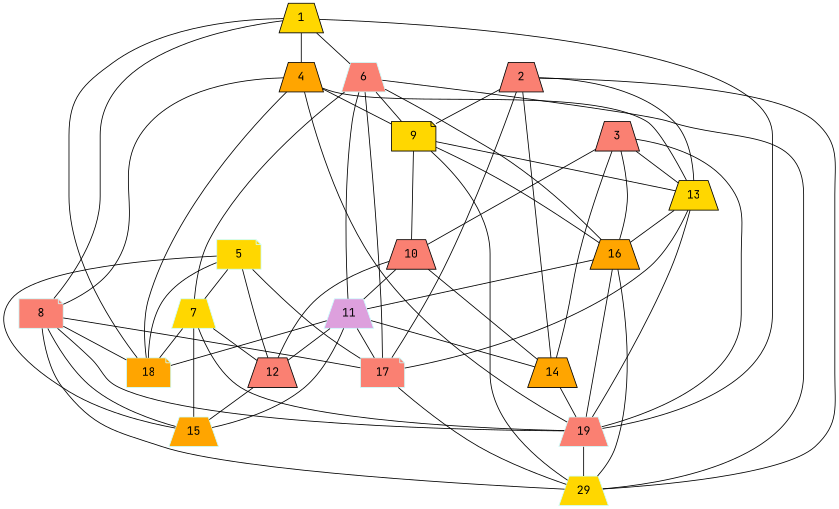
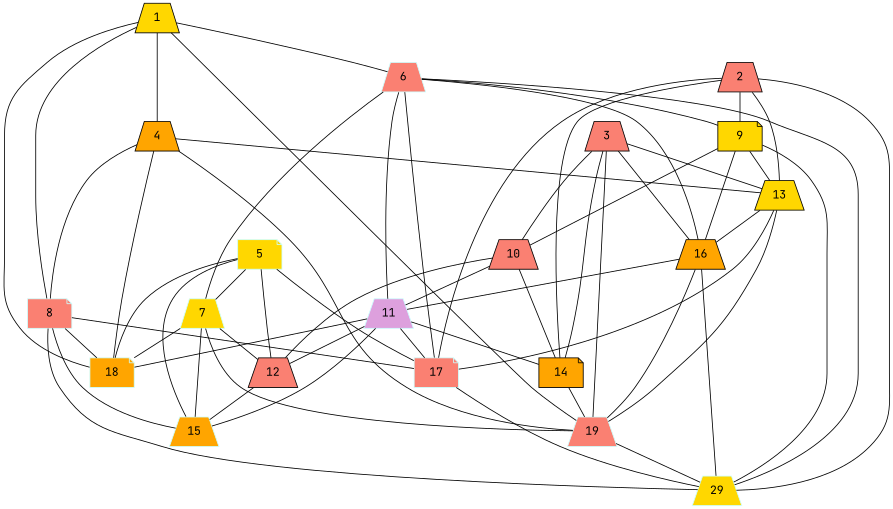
(360, 108) -> none
(552, 373) -> (561, 373)
(297, 420) -> none
